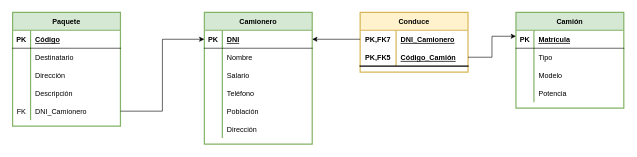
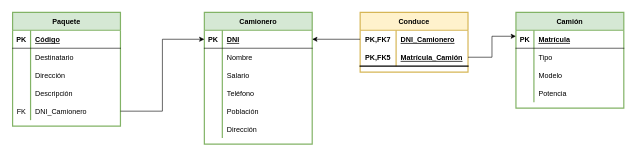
(425, 58) -> (431, 58)
